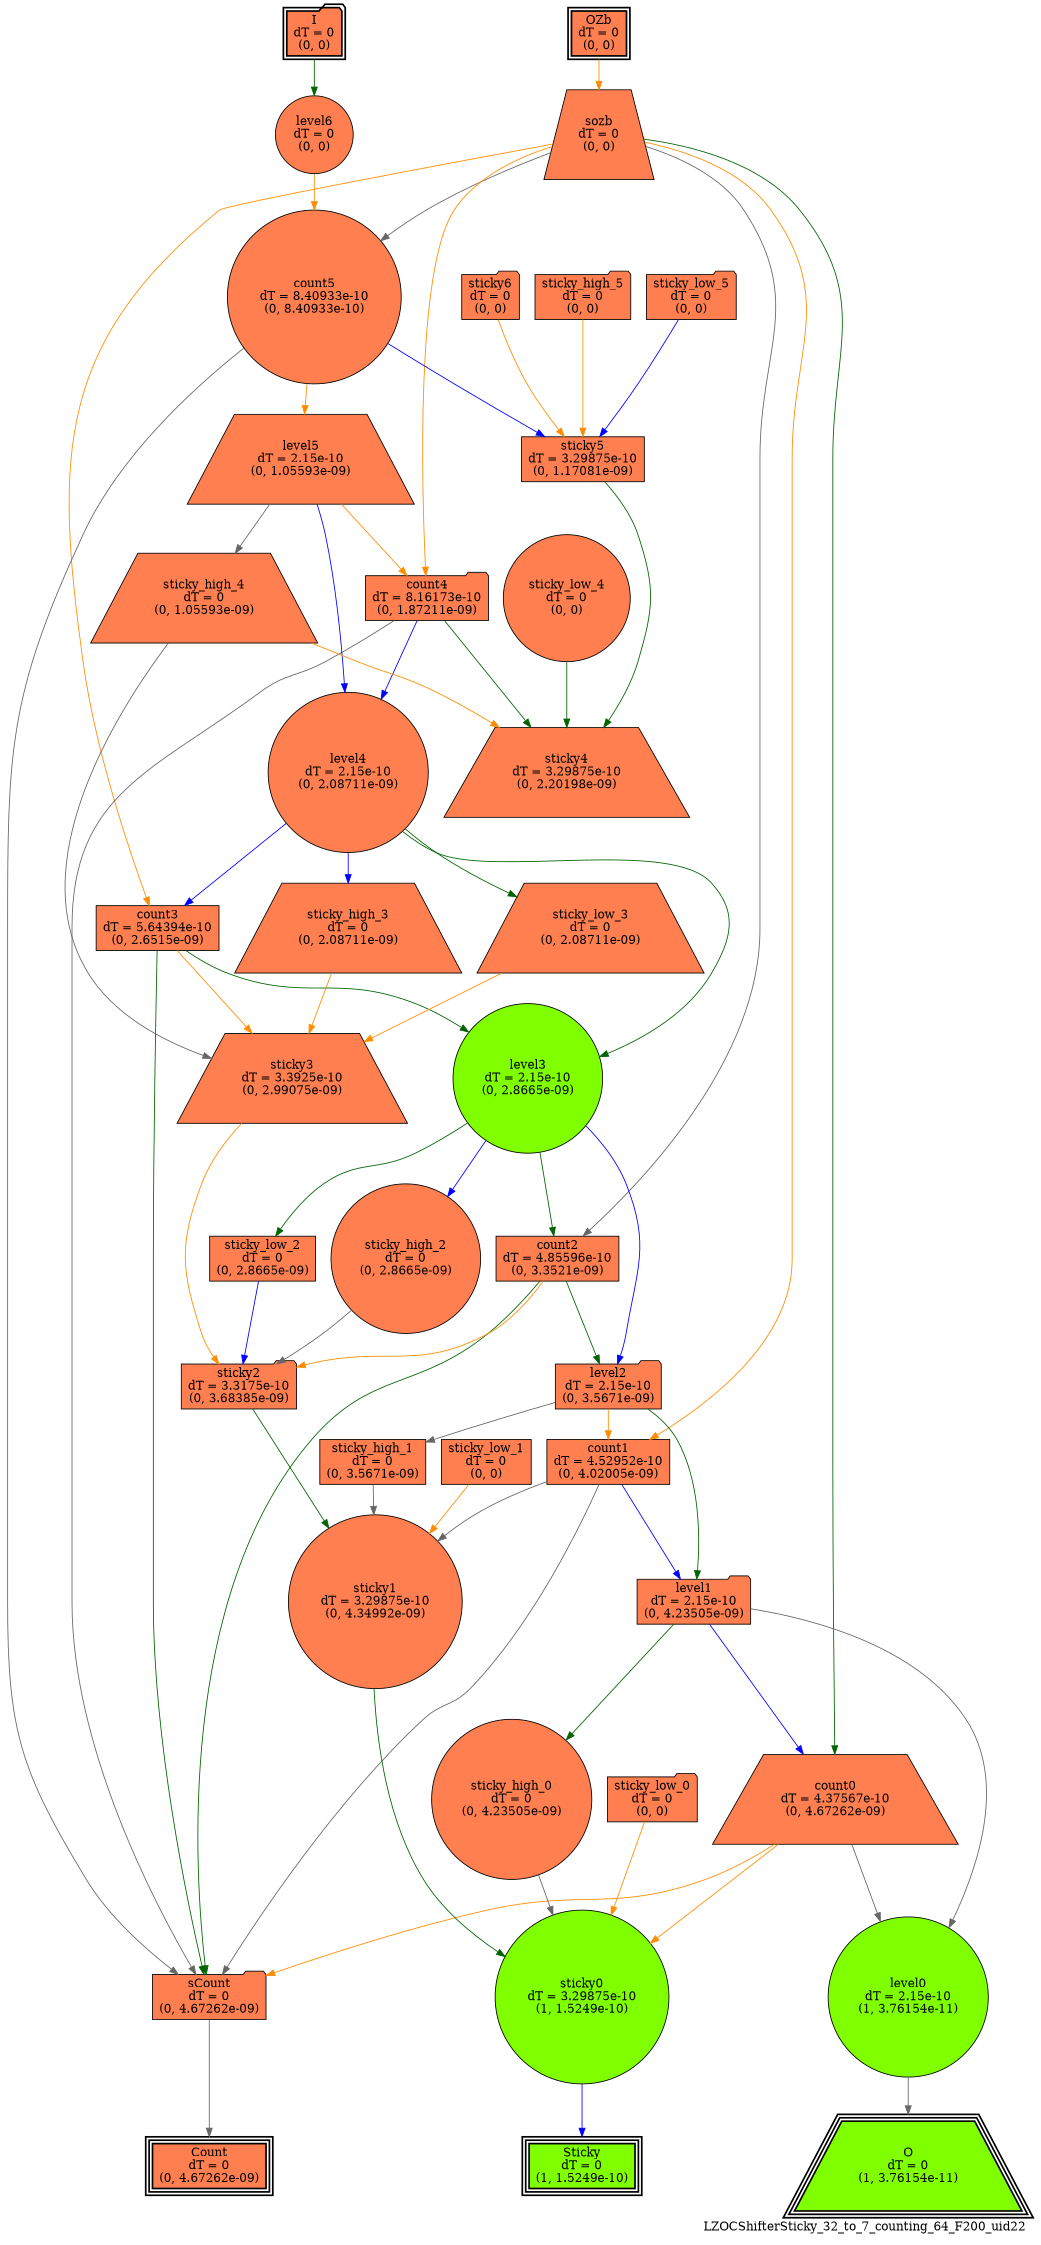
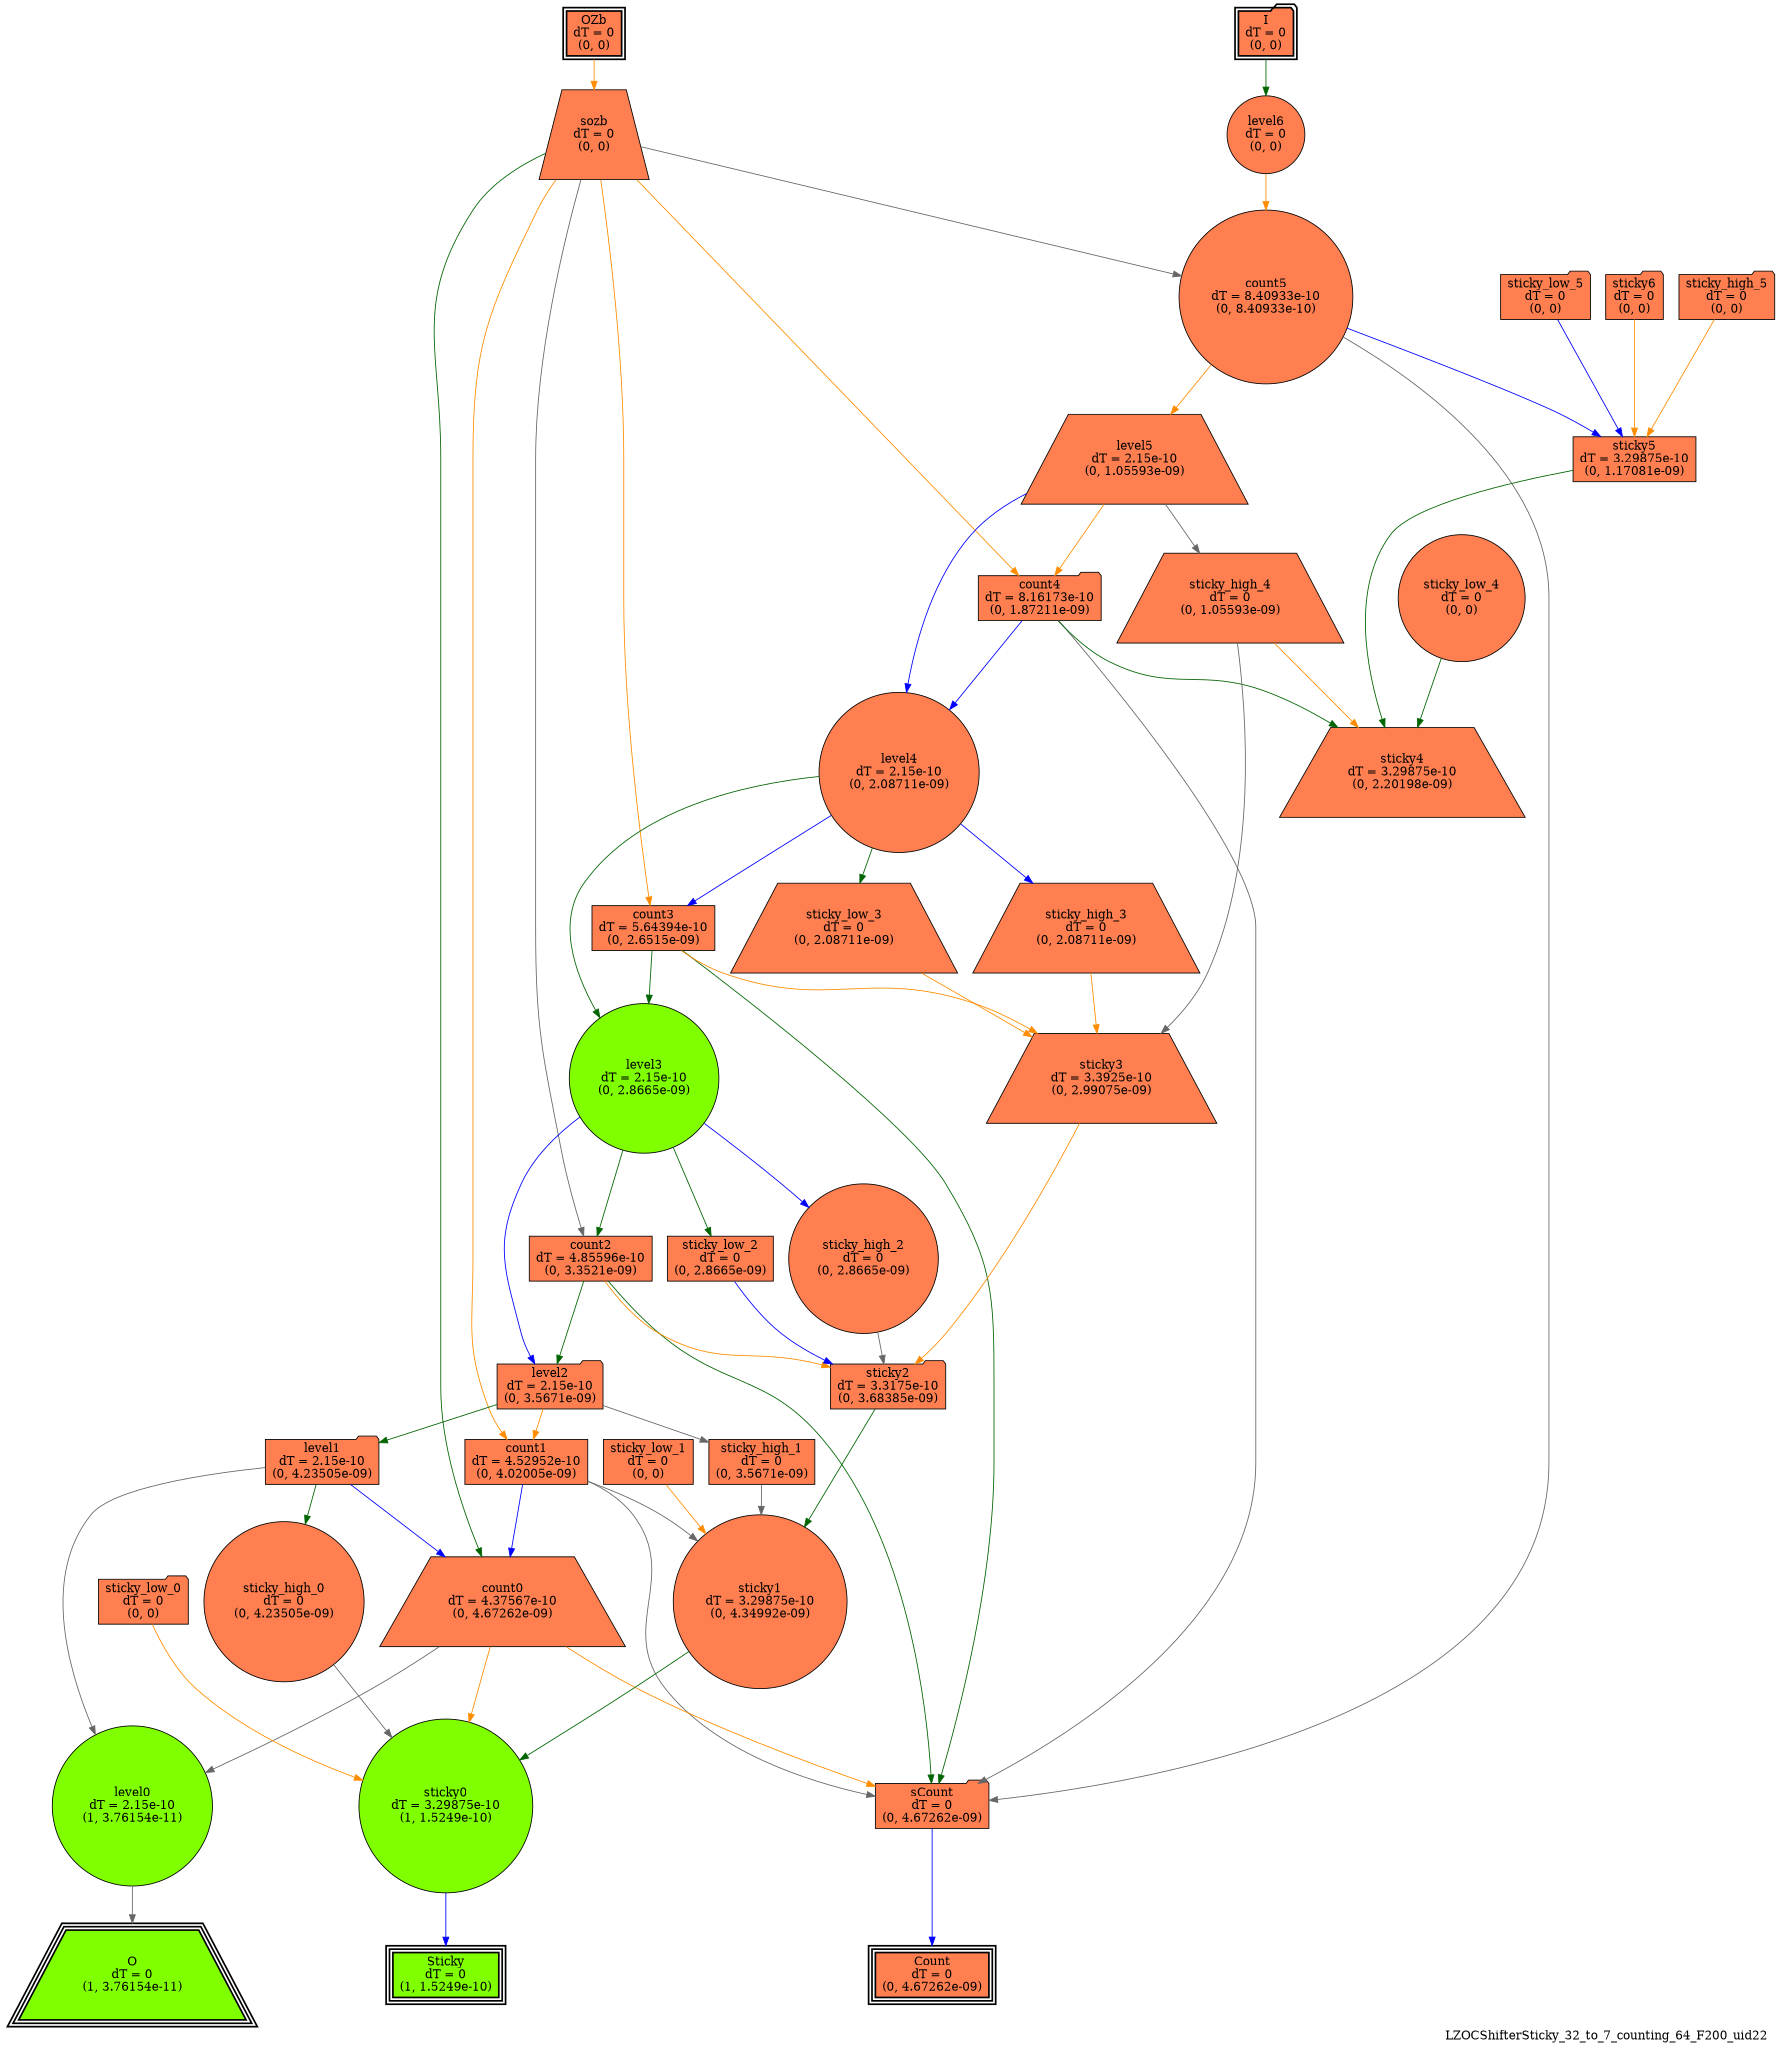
(649, 1528) -> (517, 1516)
(209, 2074) -> (932, 1883)
